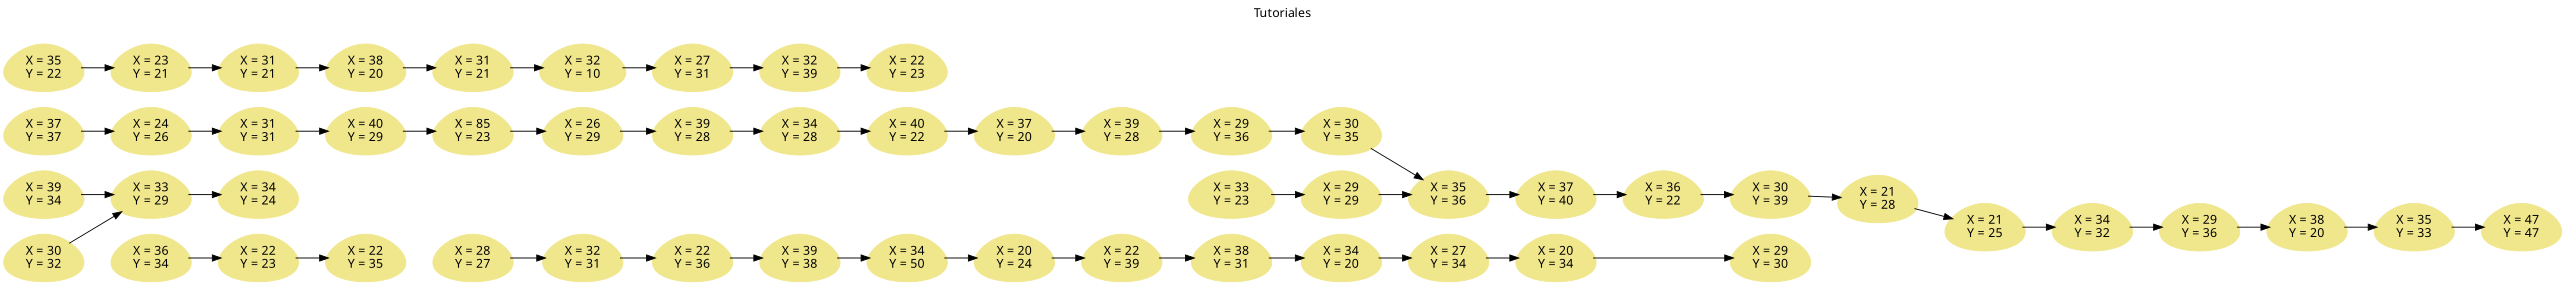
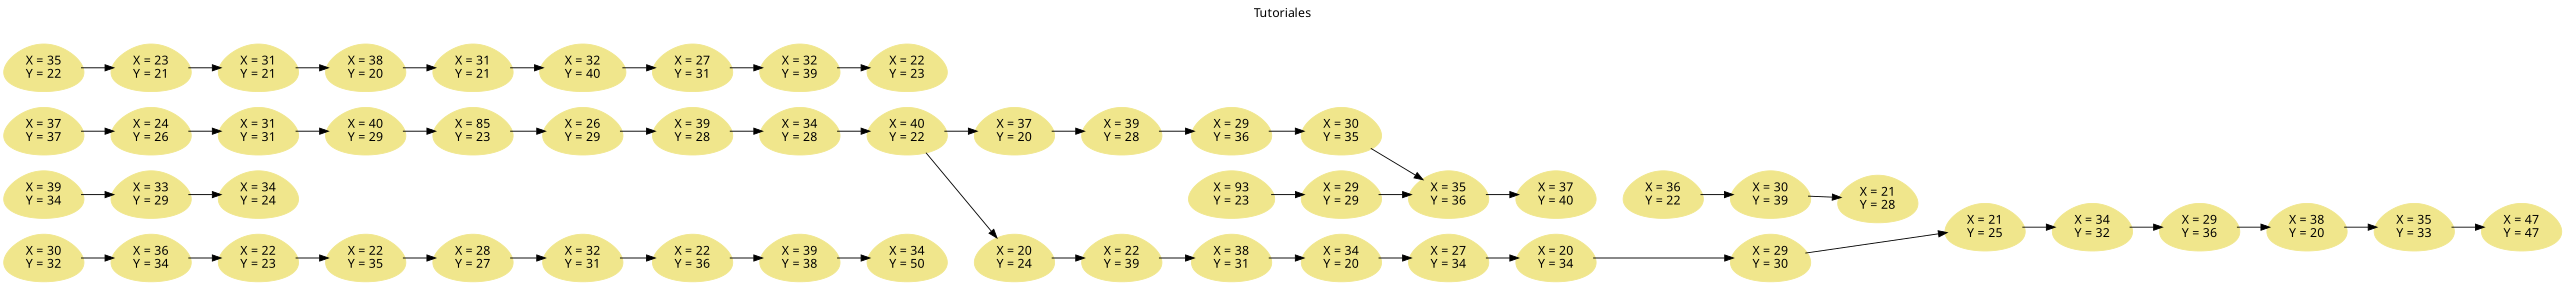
(583, 68) -> (583, 68)
(1232, 195) -> (1232, 195)
(1605, 195) -> none
(1929, 213) -> (1872, 243)
(92, 230) -> (93, 258)
none -> (415, 258)
(956, 258) -> (959, 192)
